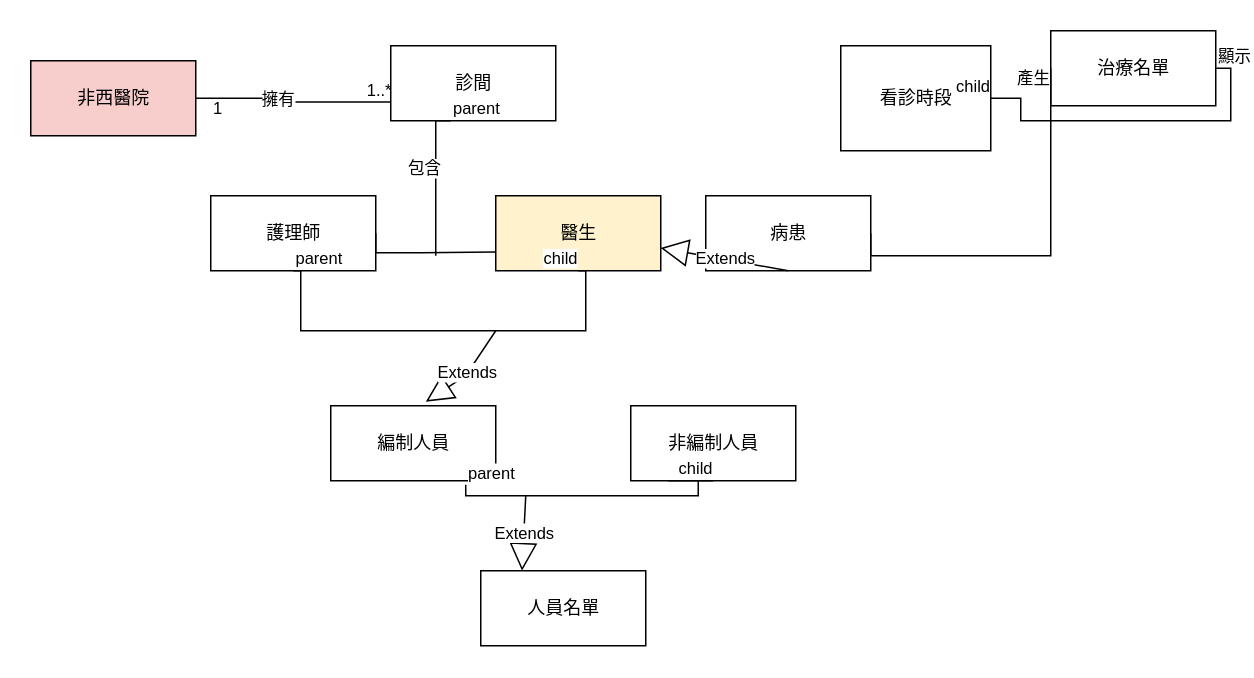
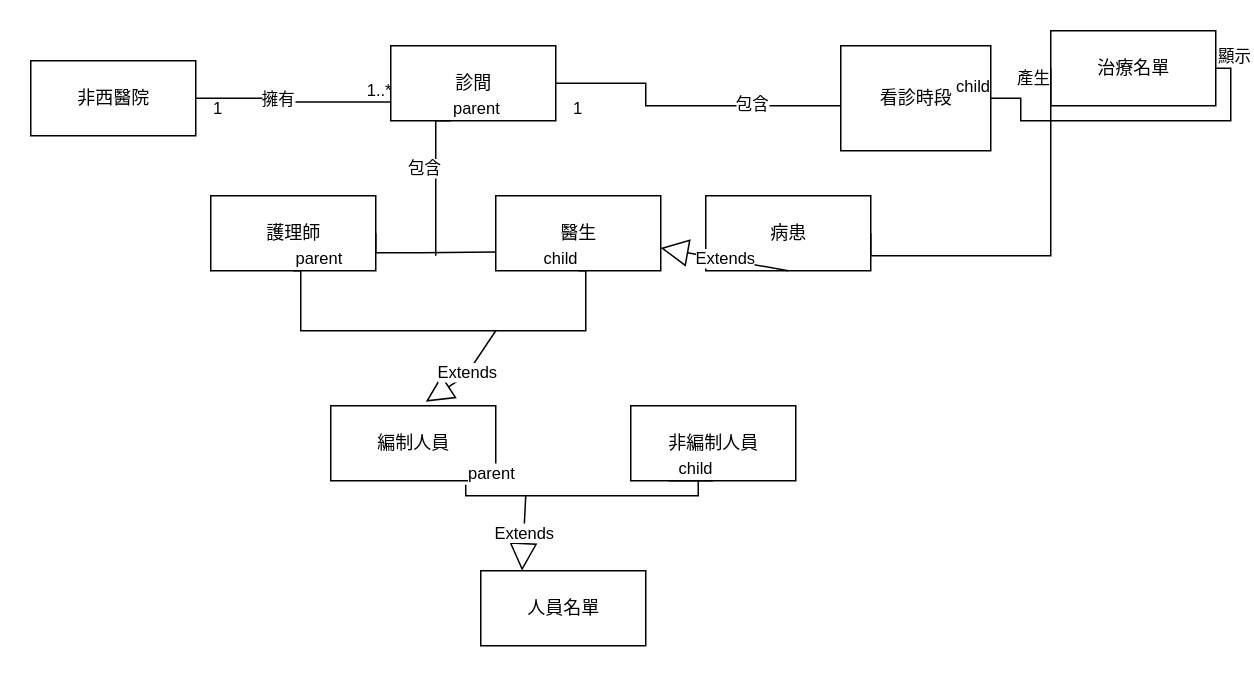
(113, 98) -> (113, 98)
none -> (687, 106)
(578, 233) -> (578, 233)
